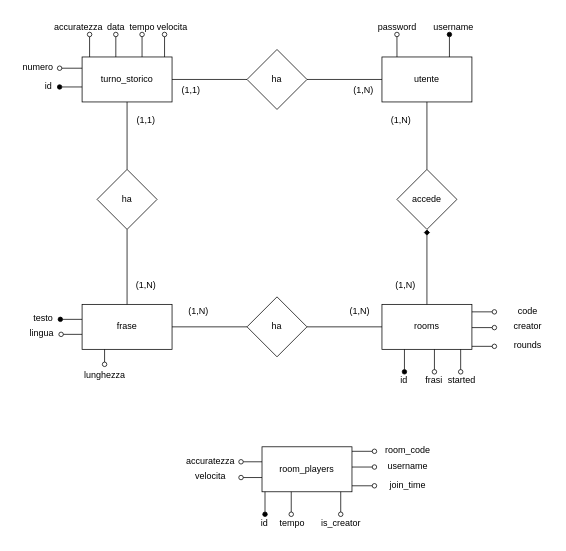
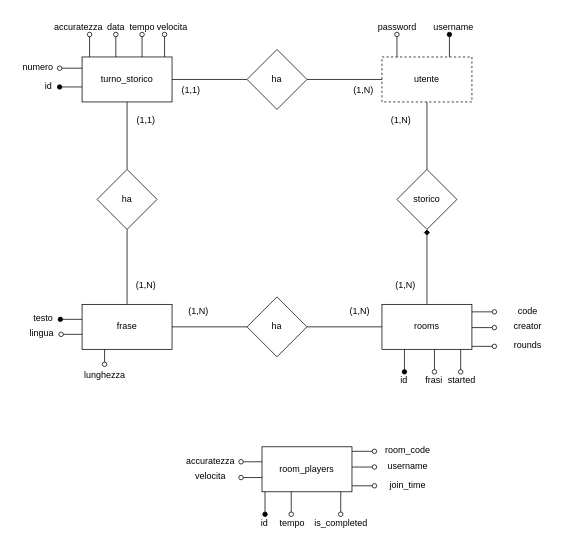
(427, 79) -> (427, 79)
(427, 199) -> (427, 199)
(341, 523) -> (341, 523)
